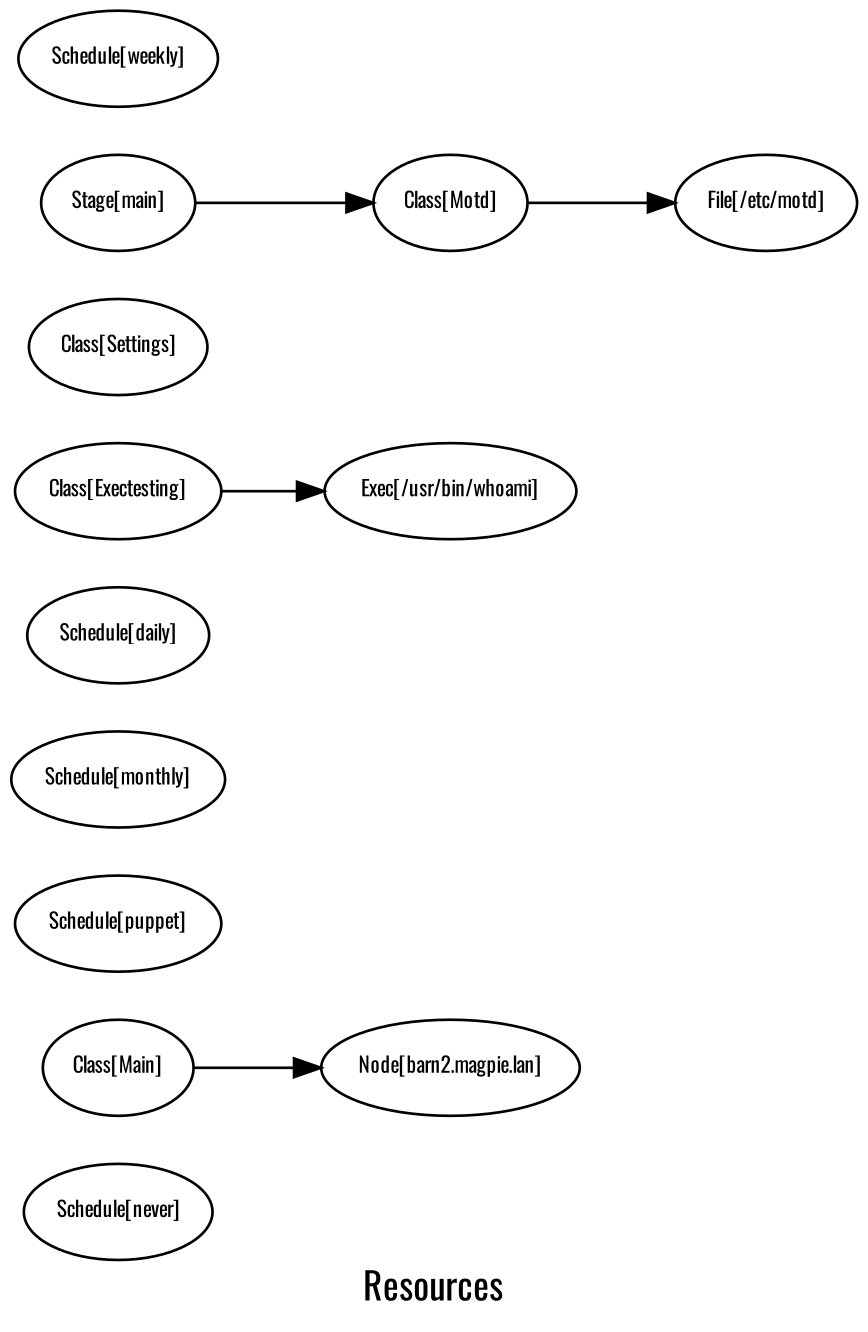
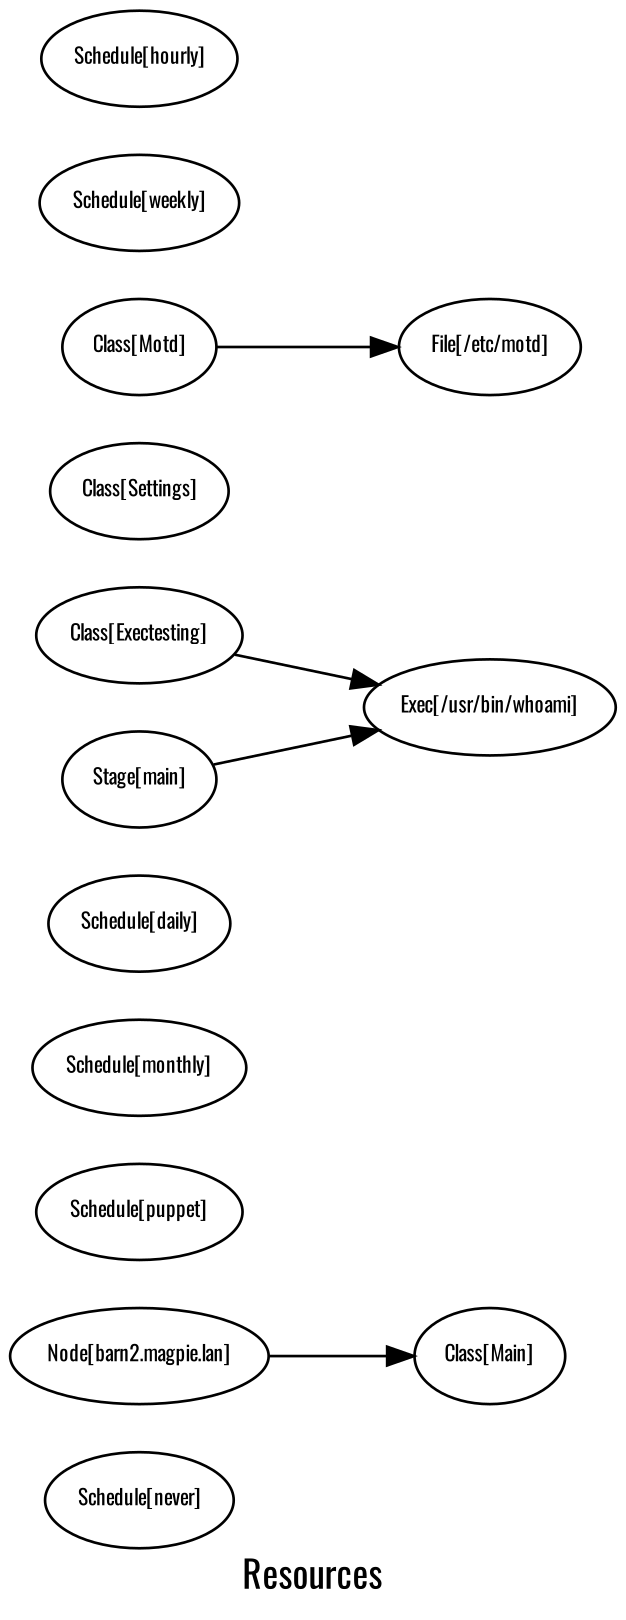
none -> (139, 59)
(271, 203) -> (282, 750)
(244, 1068) -> (328, 1356)
